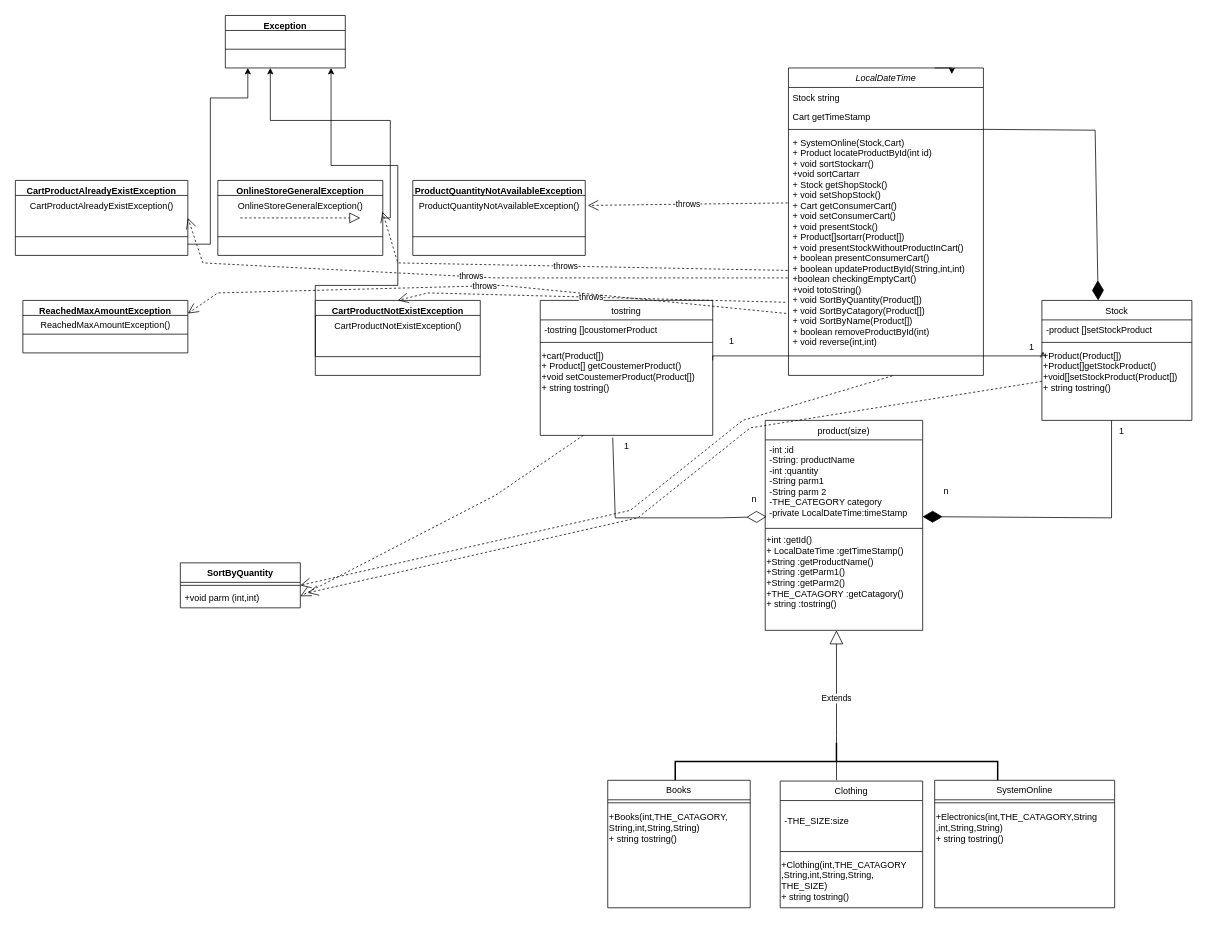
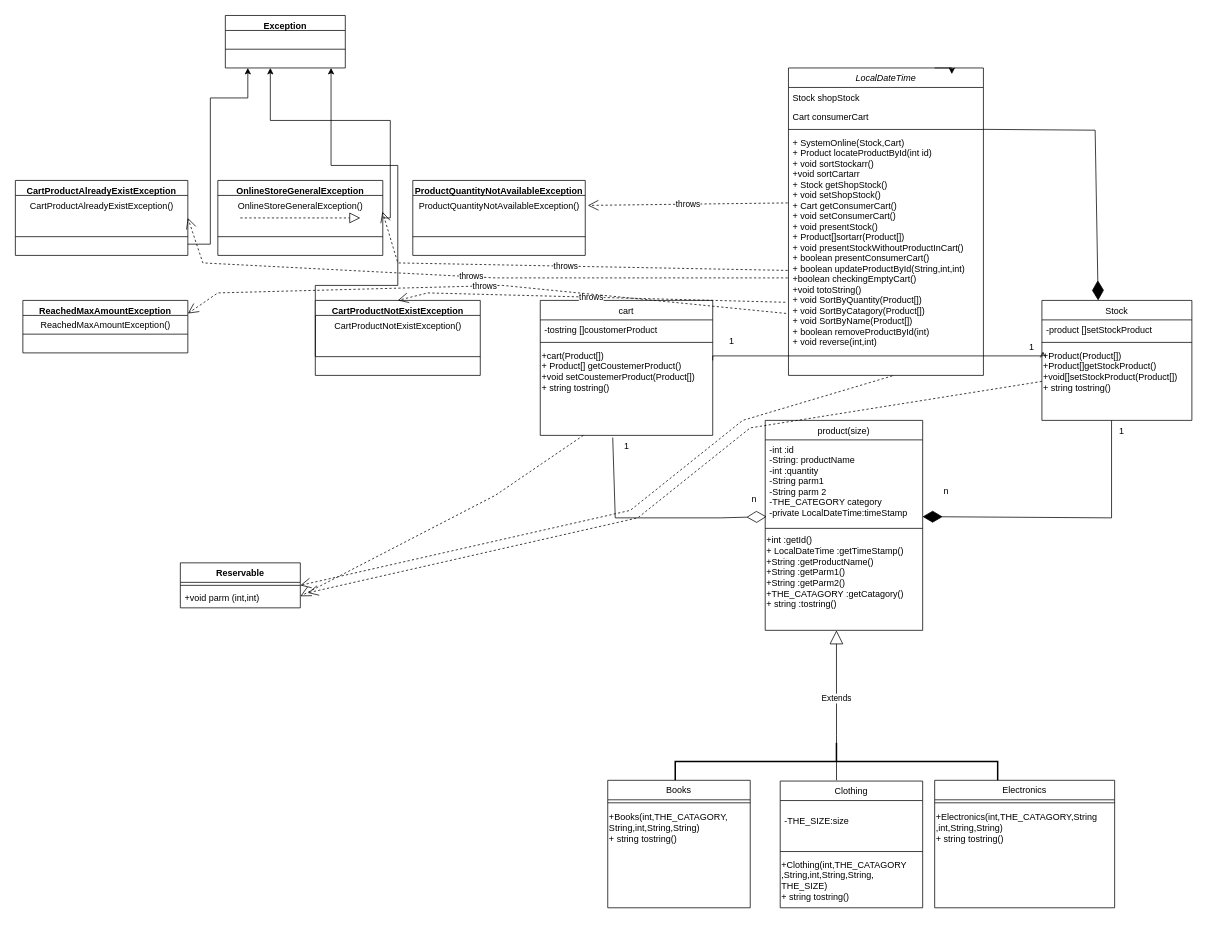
(821, 98) -> (829, 98)
(833, 117) -> (834, 117)
(626, 311) -> (626, 311)
(240, 574) -> (240, 574)
(1025, 791) -> (1025, 791)
